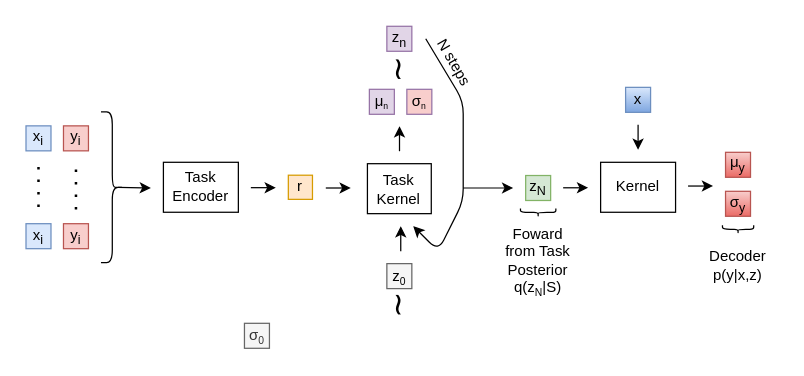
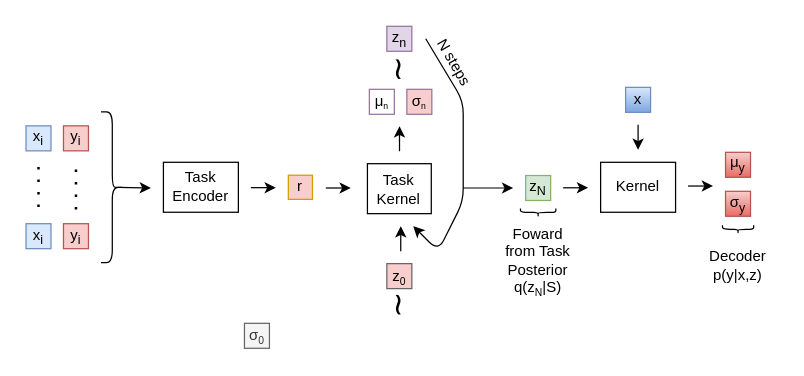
(382, 102) -> (382, 102)
(300, 187) -> (300, 187)
(399, 276) -> (399, 276)
